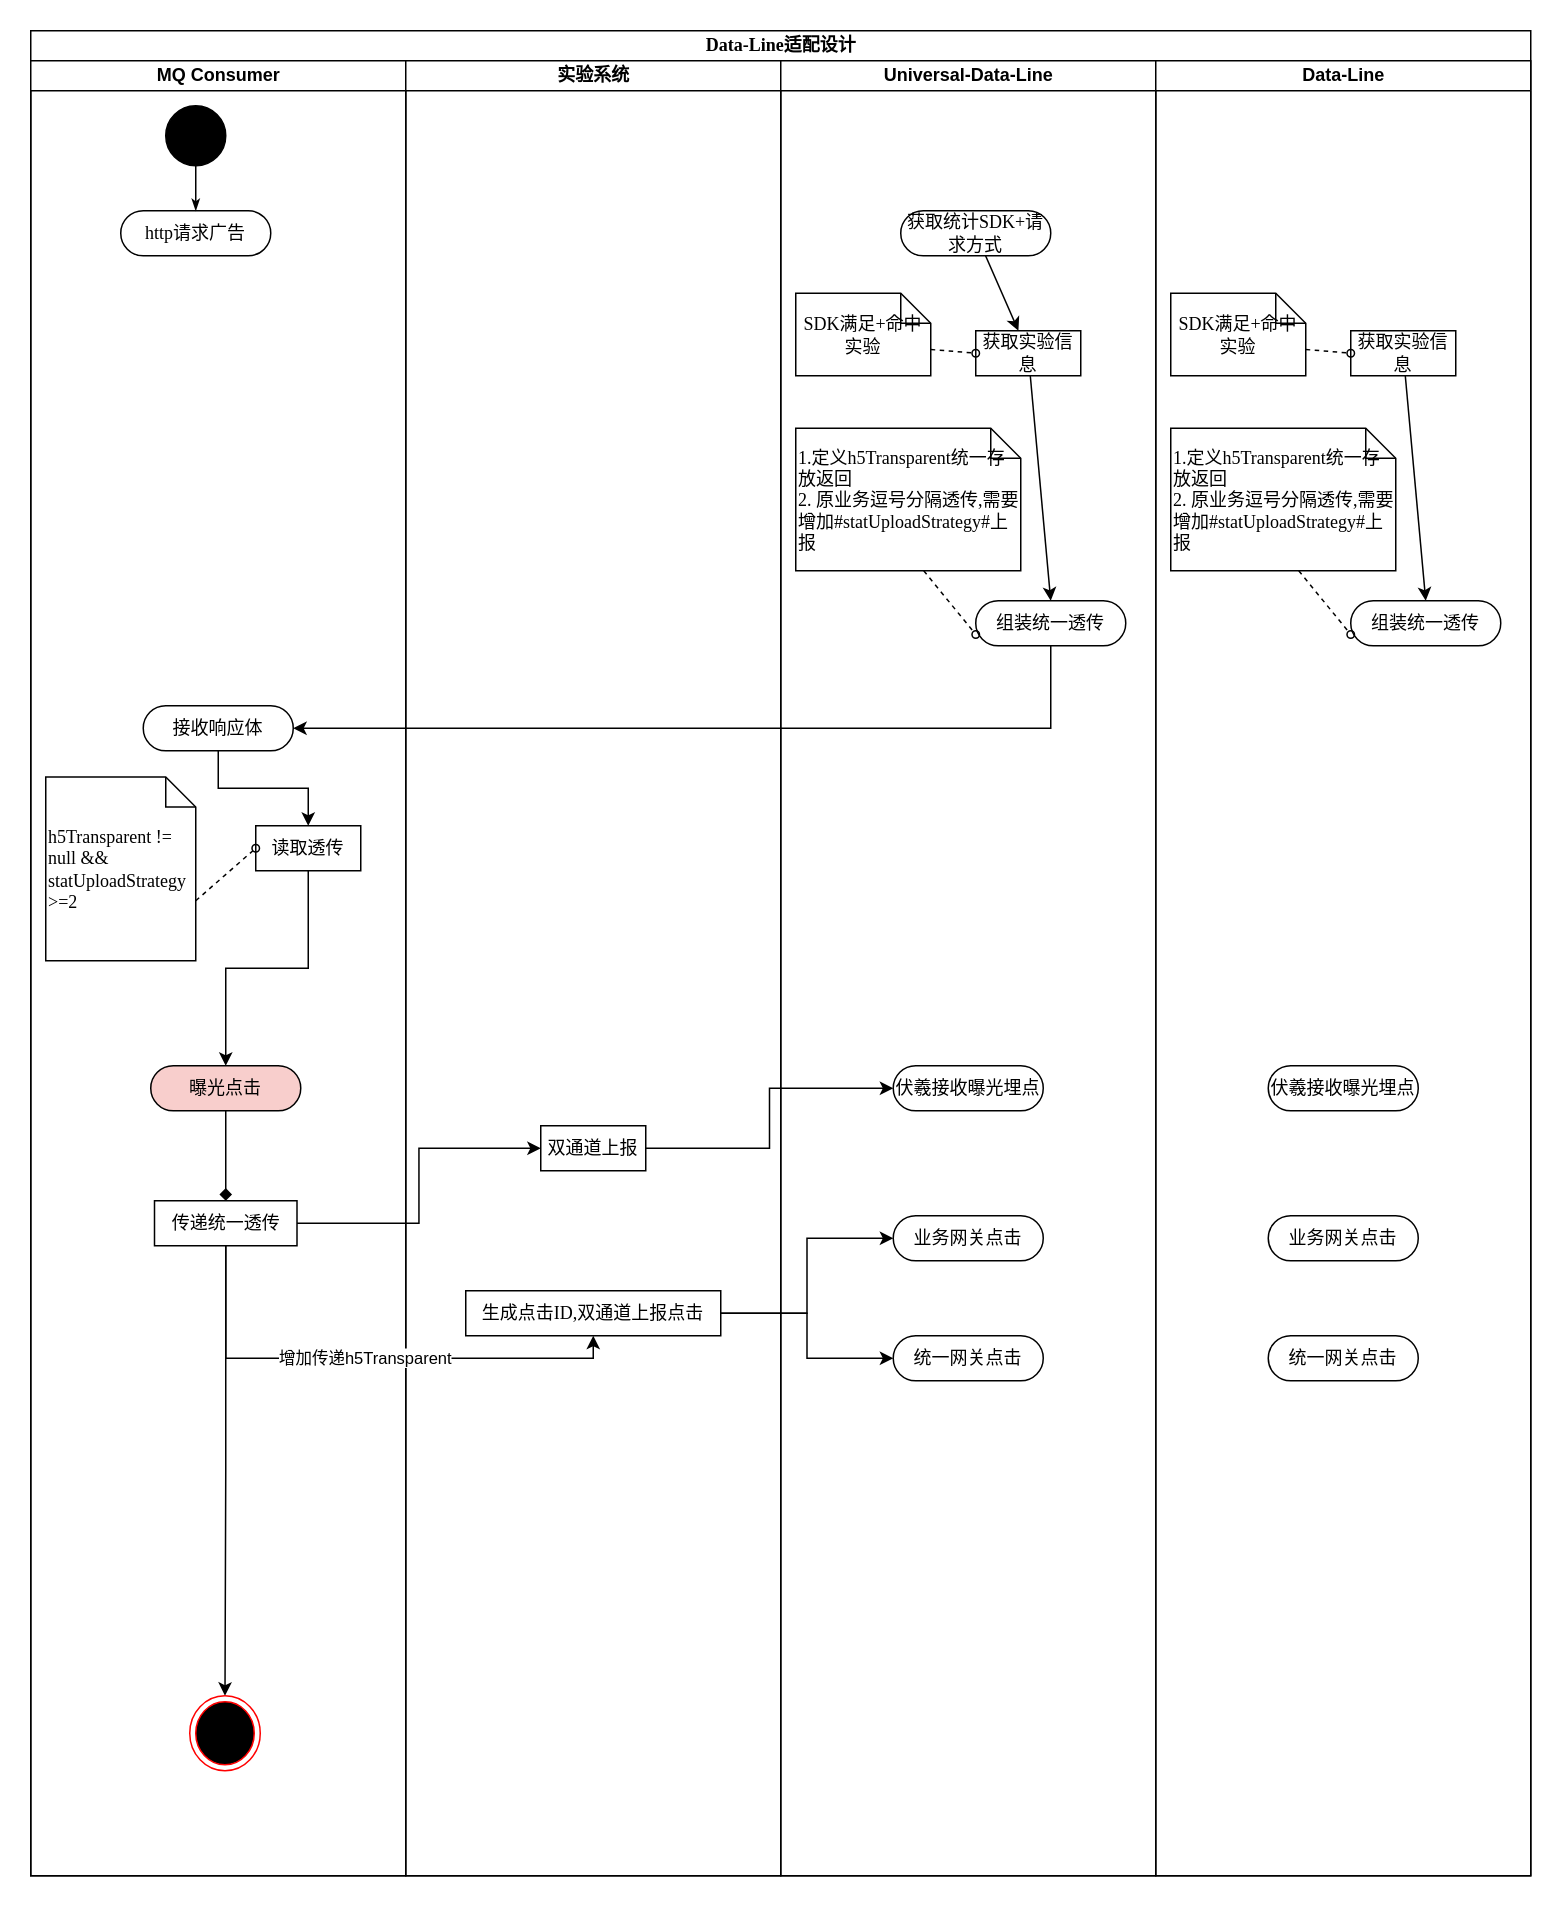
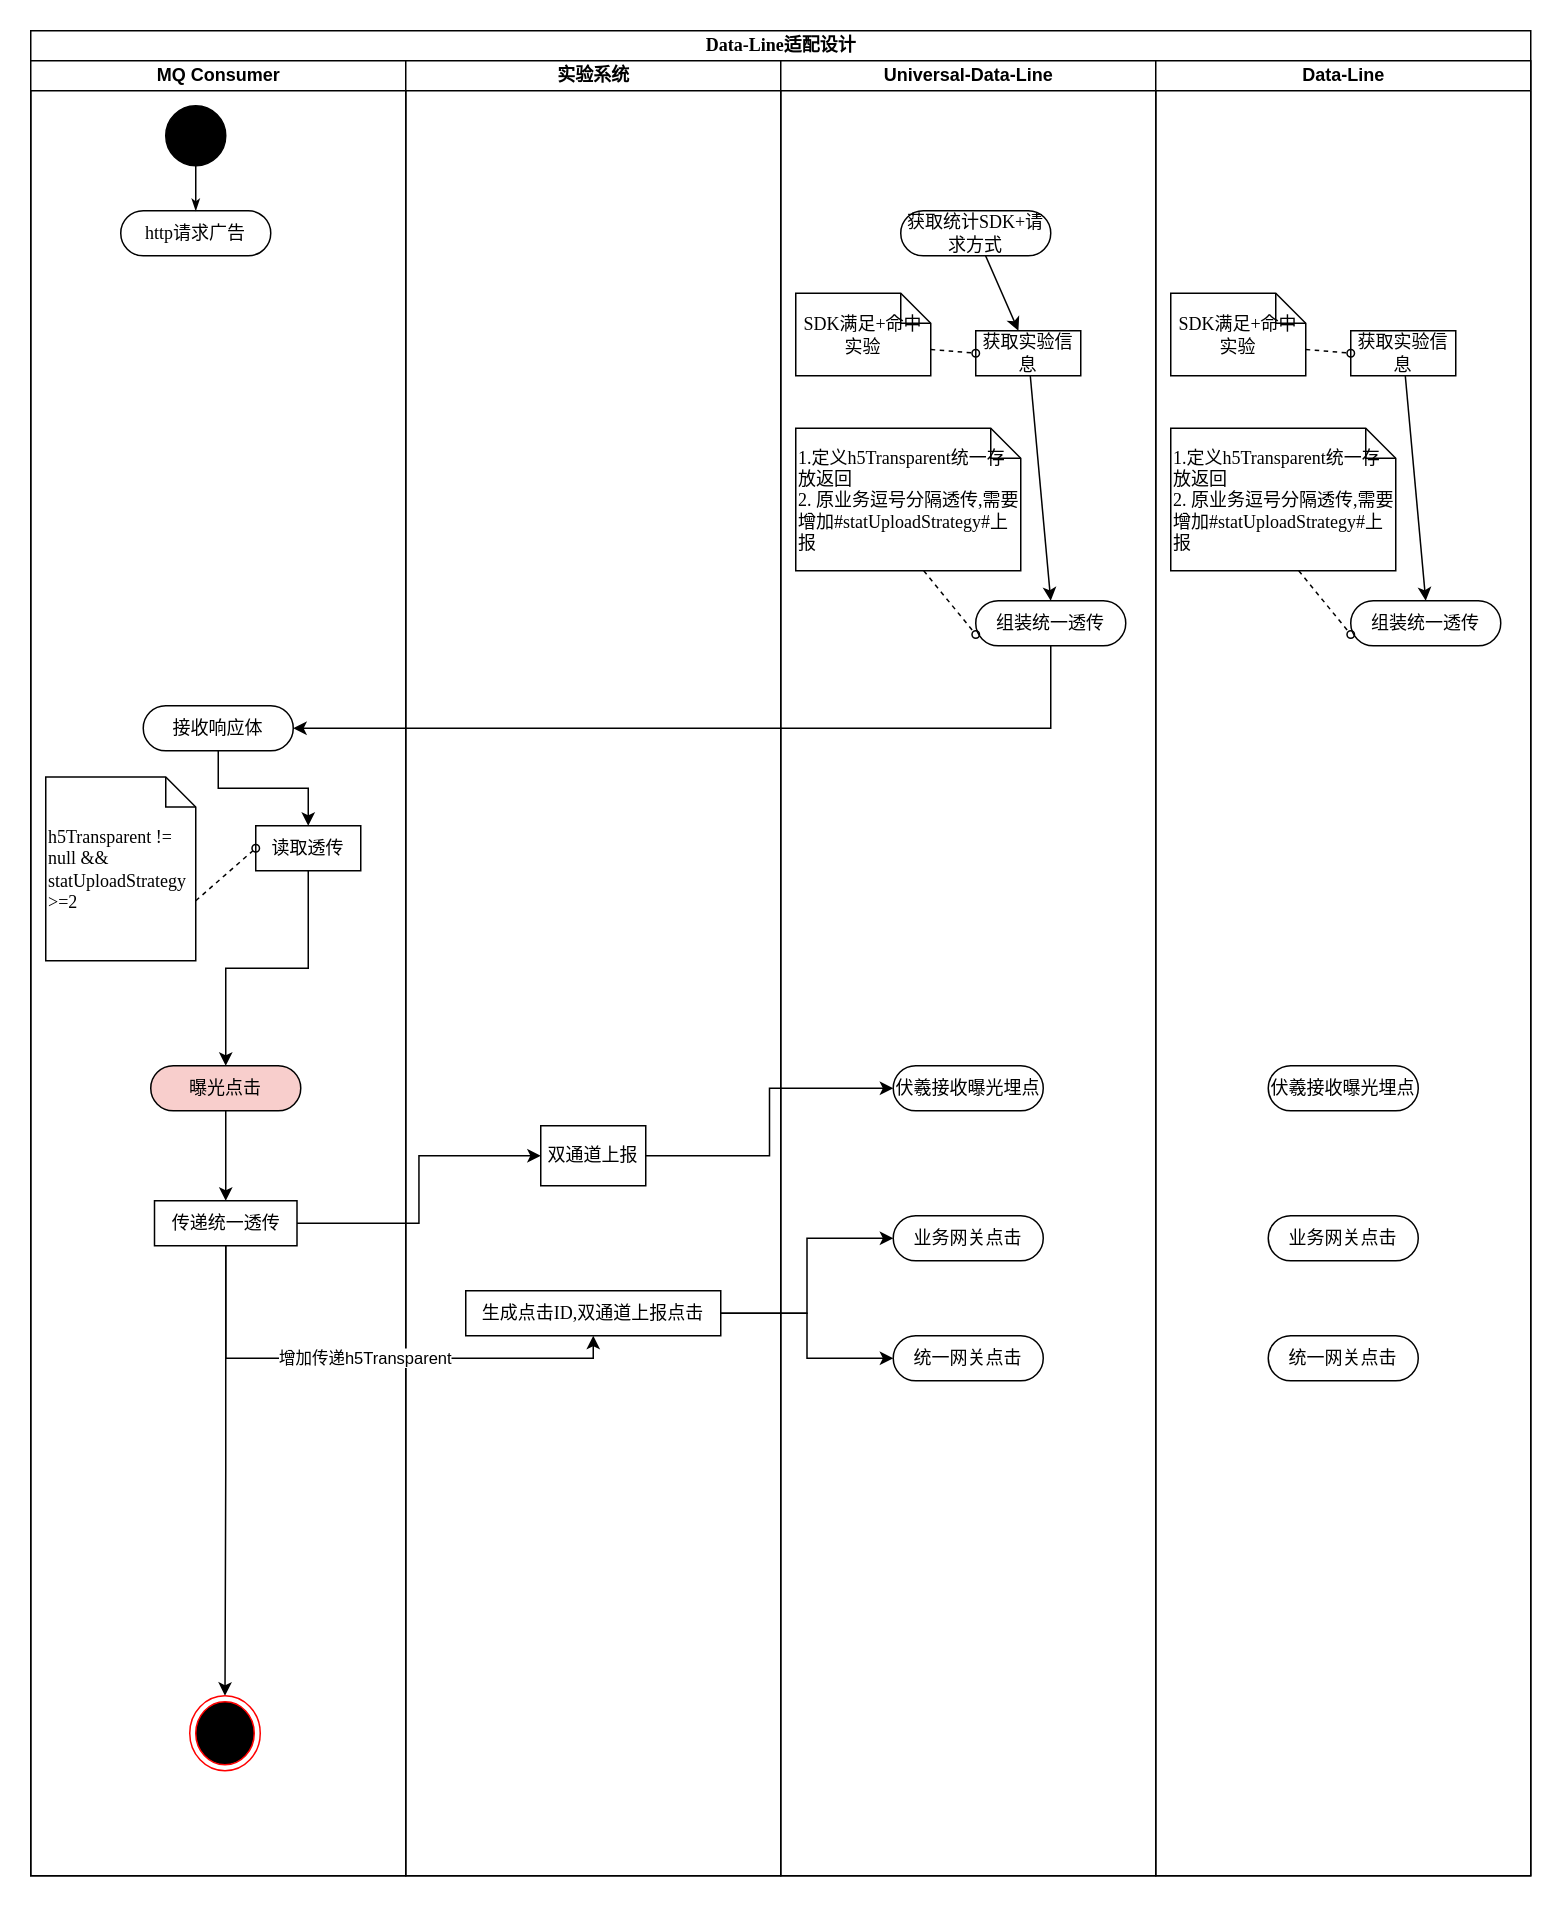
(593, 1148) -> (593, 1156)
(226, 1188) -> (226, 1189)
